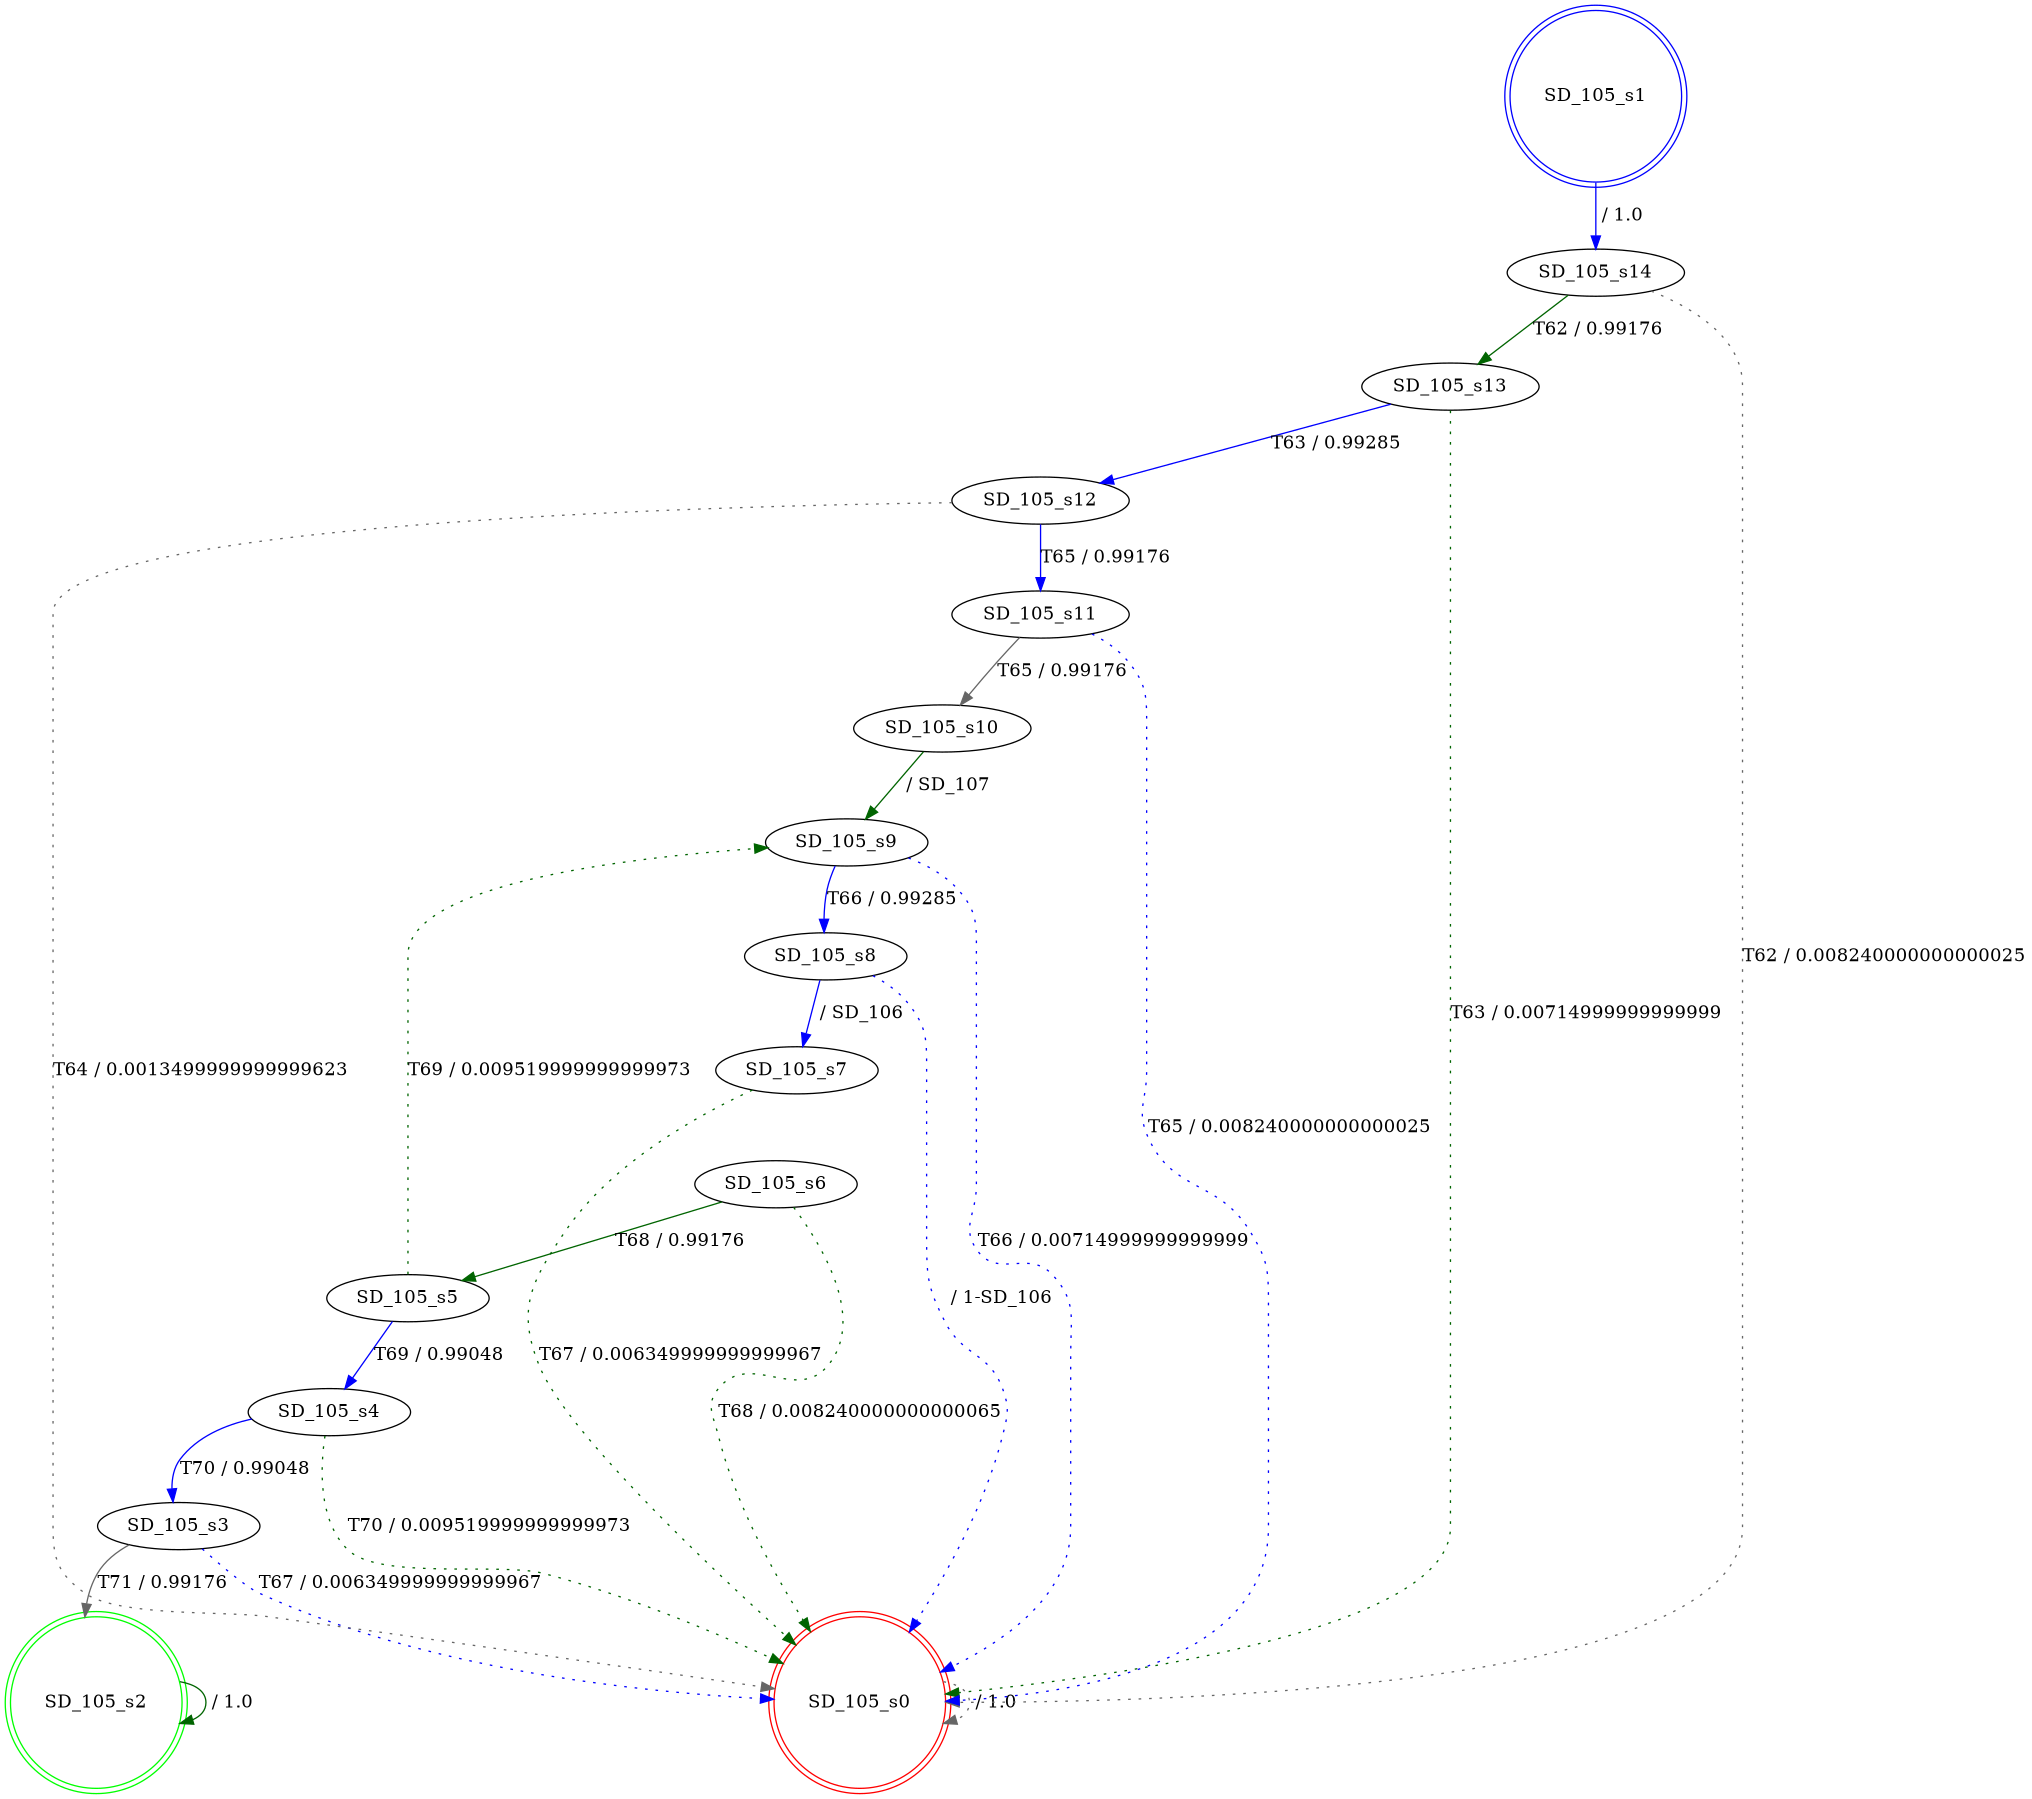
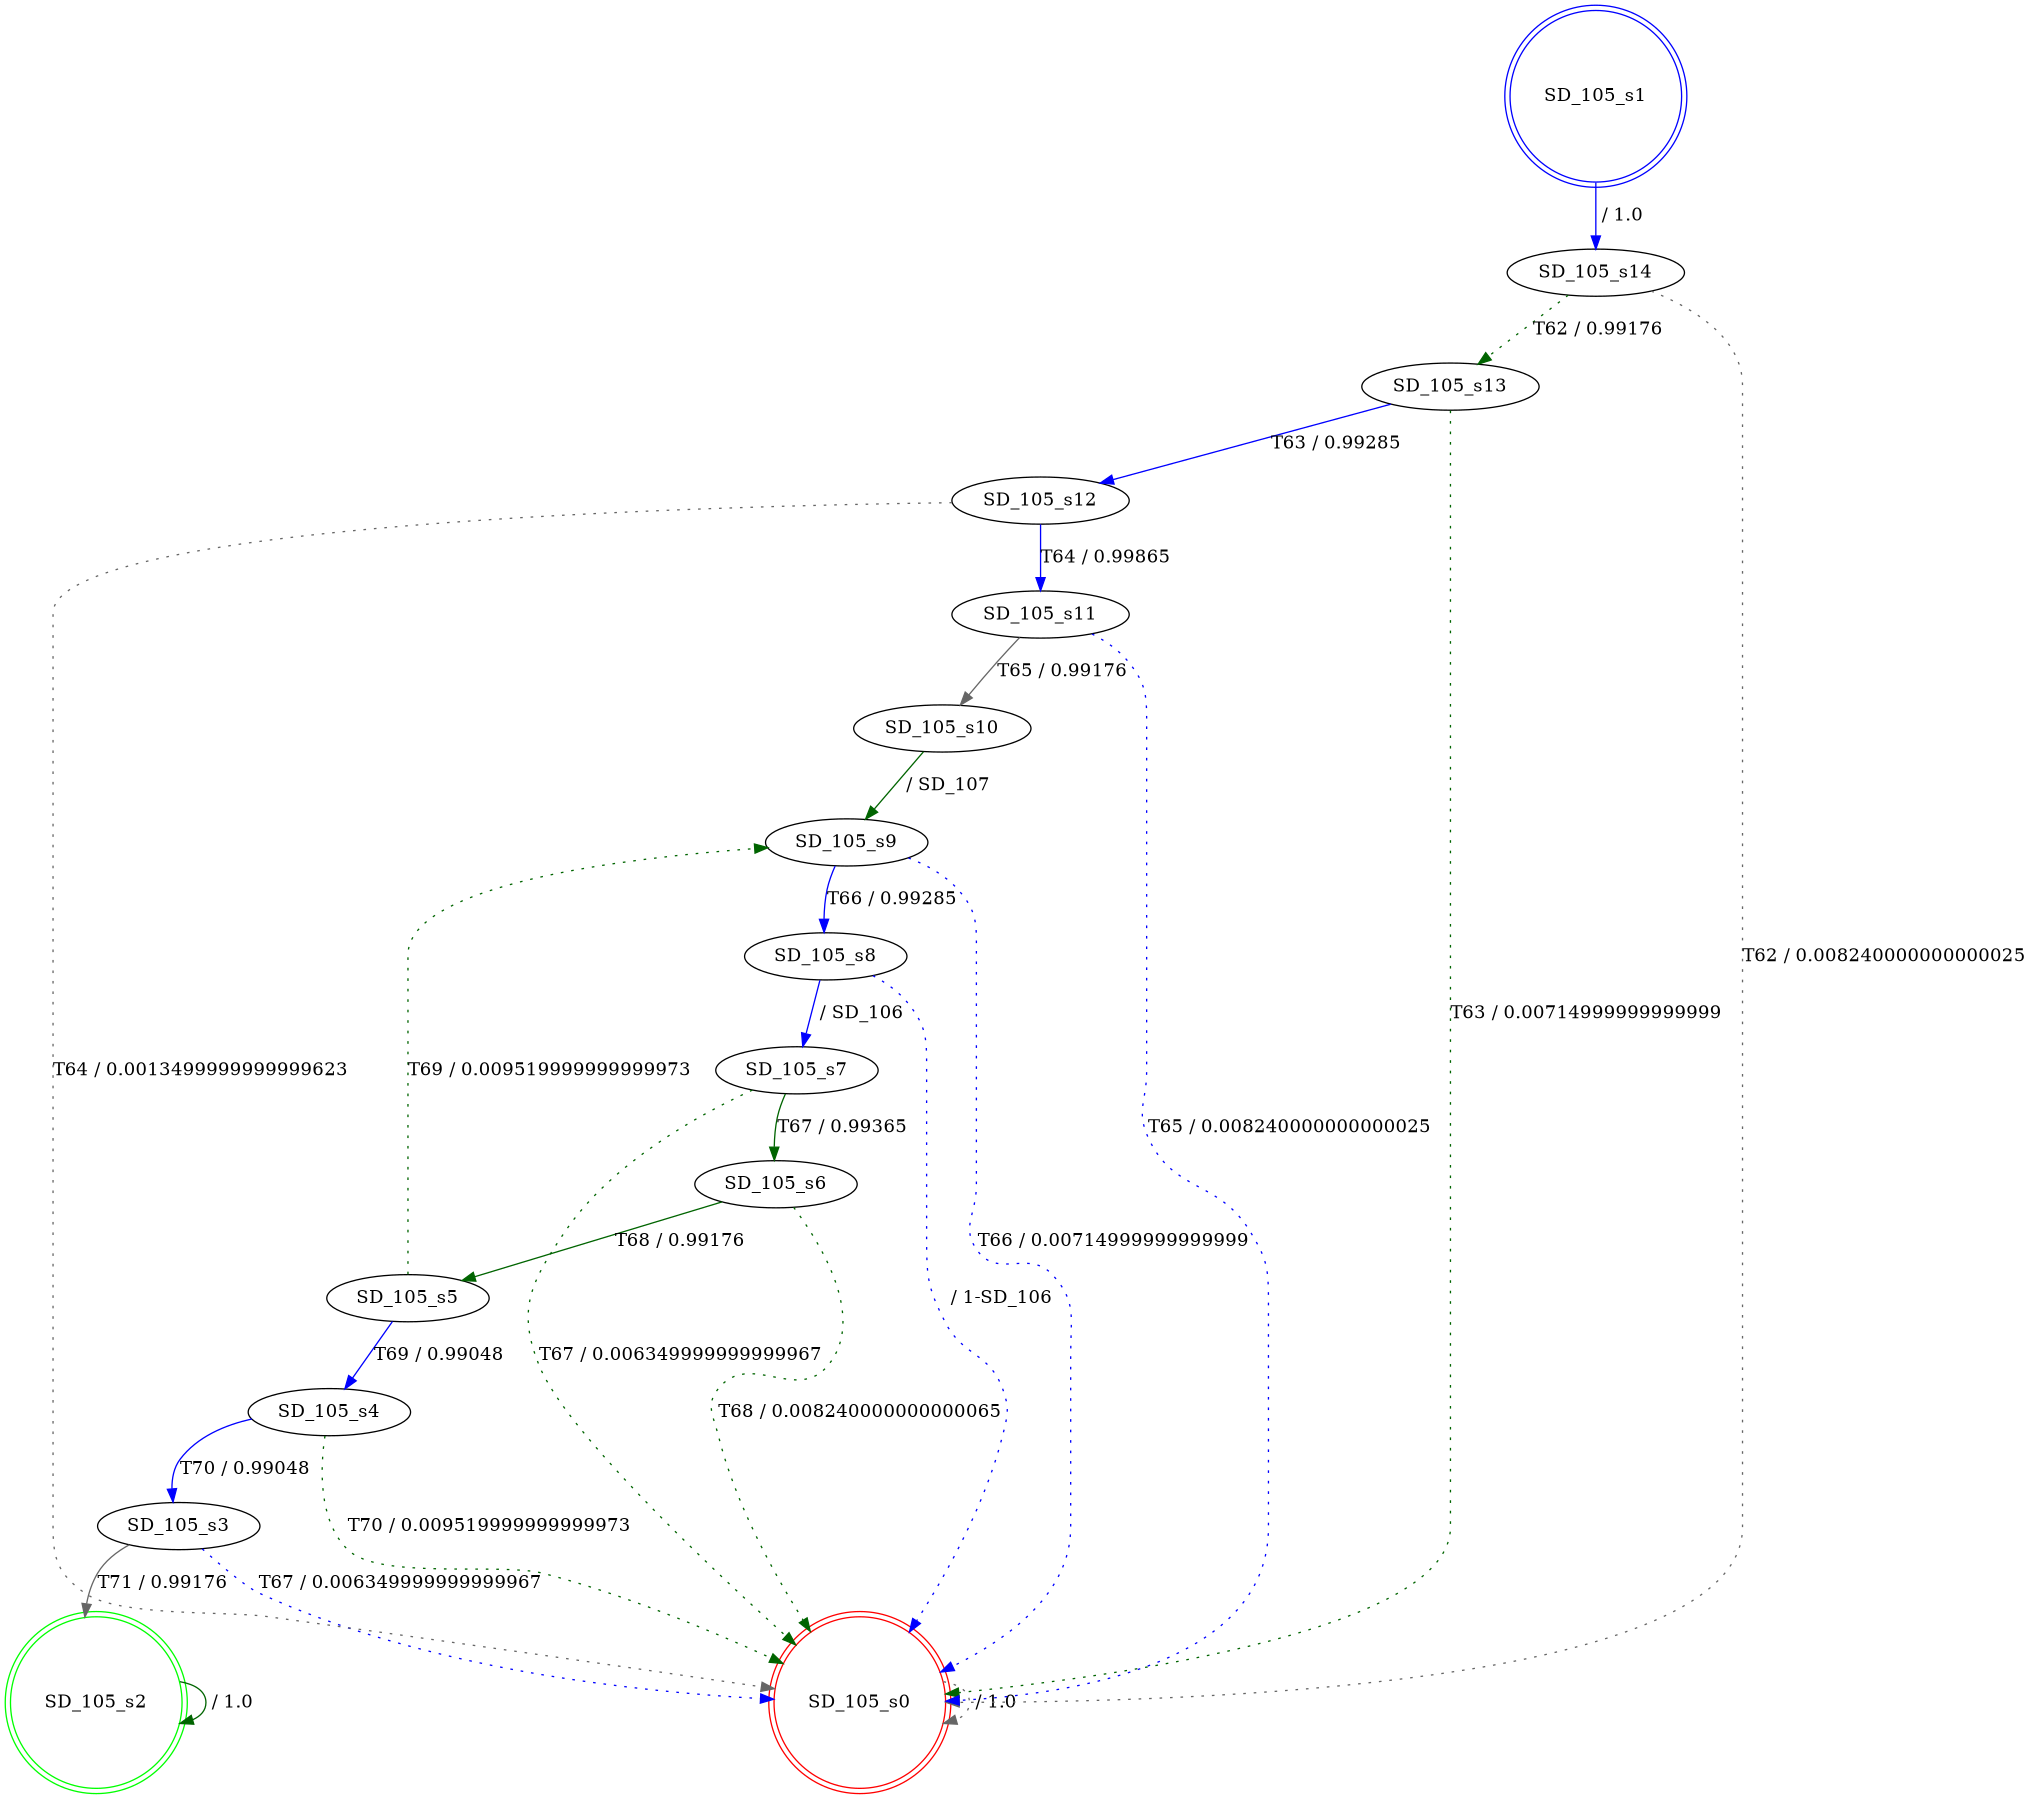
(1528, 326) -> (1528, 326)
(1106, 558) -> (1106, 558)
none -> (777, 1120)
